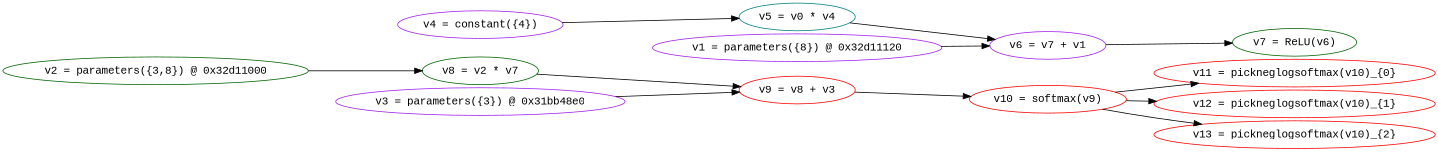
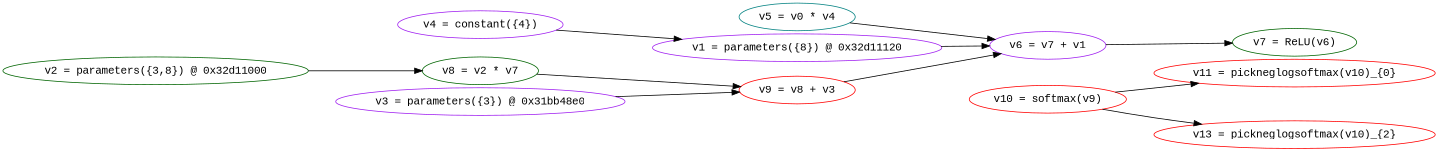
(647, 21) -> (615, 34)
(909, 94) -> (919, 68)
(1295, 104) -> none
